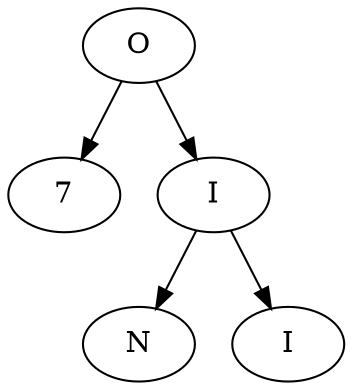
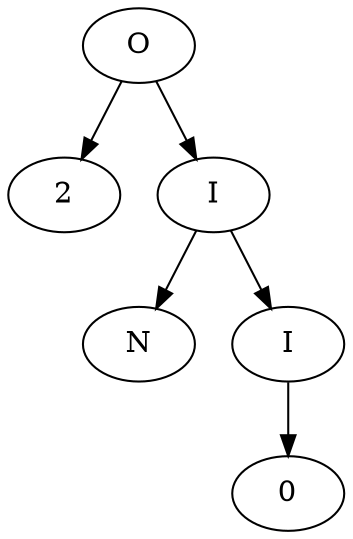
(64, 195) -> (64, 195)
none -> (288, 494)
